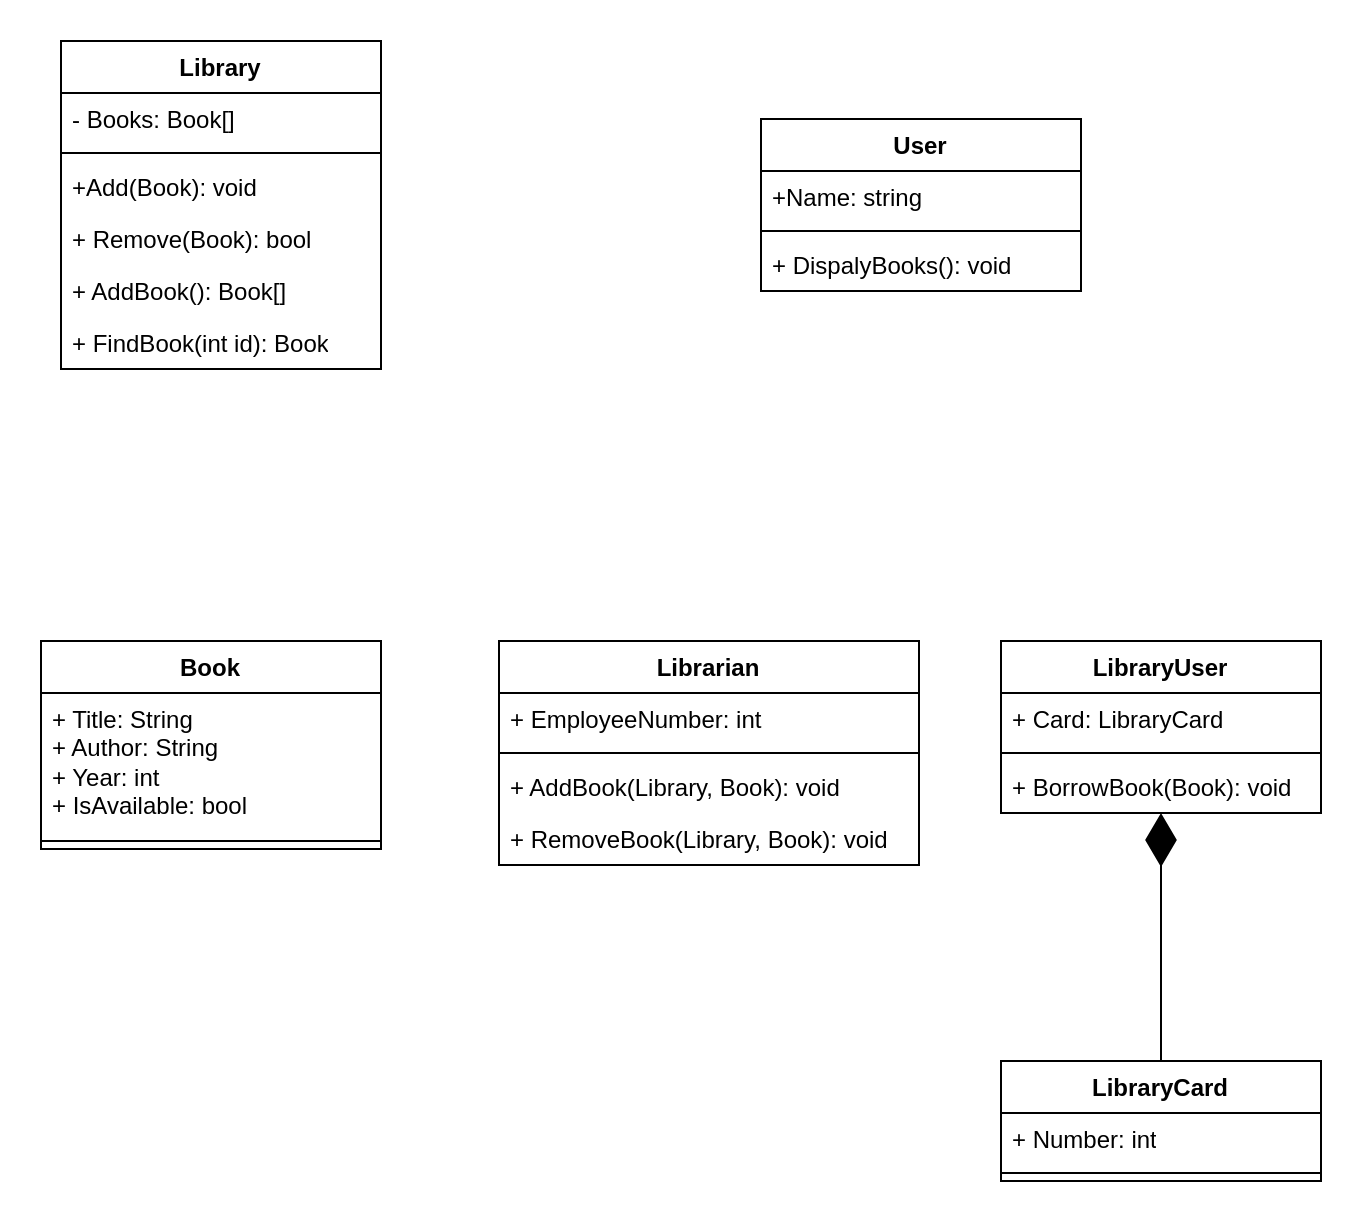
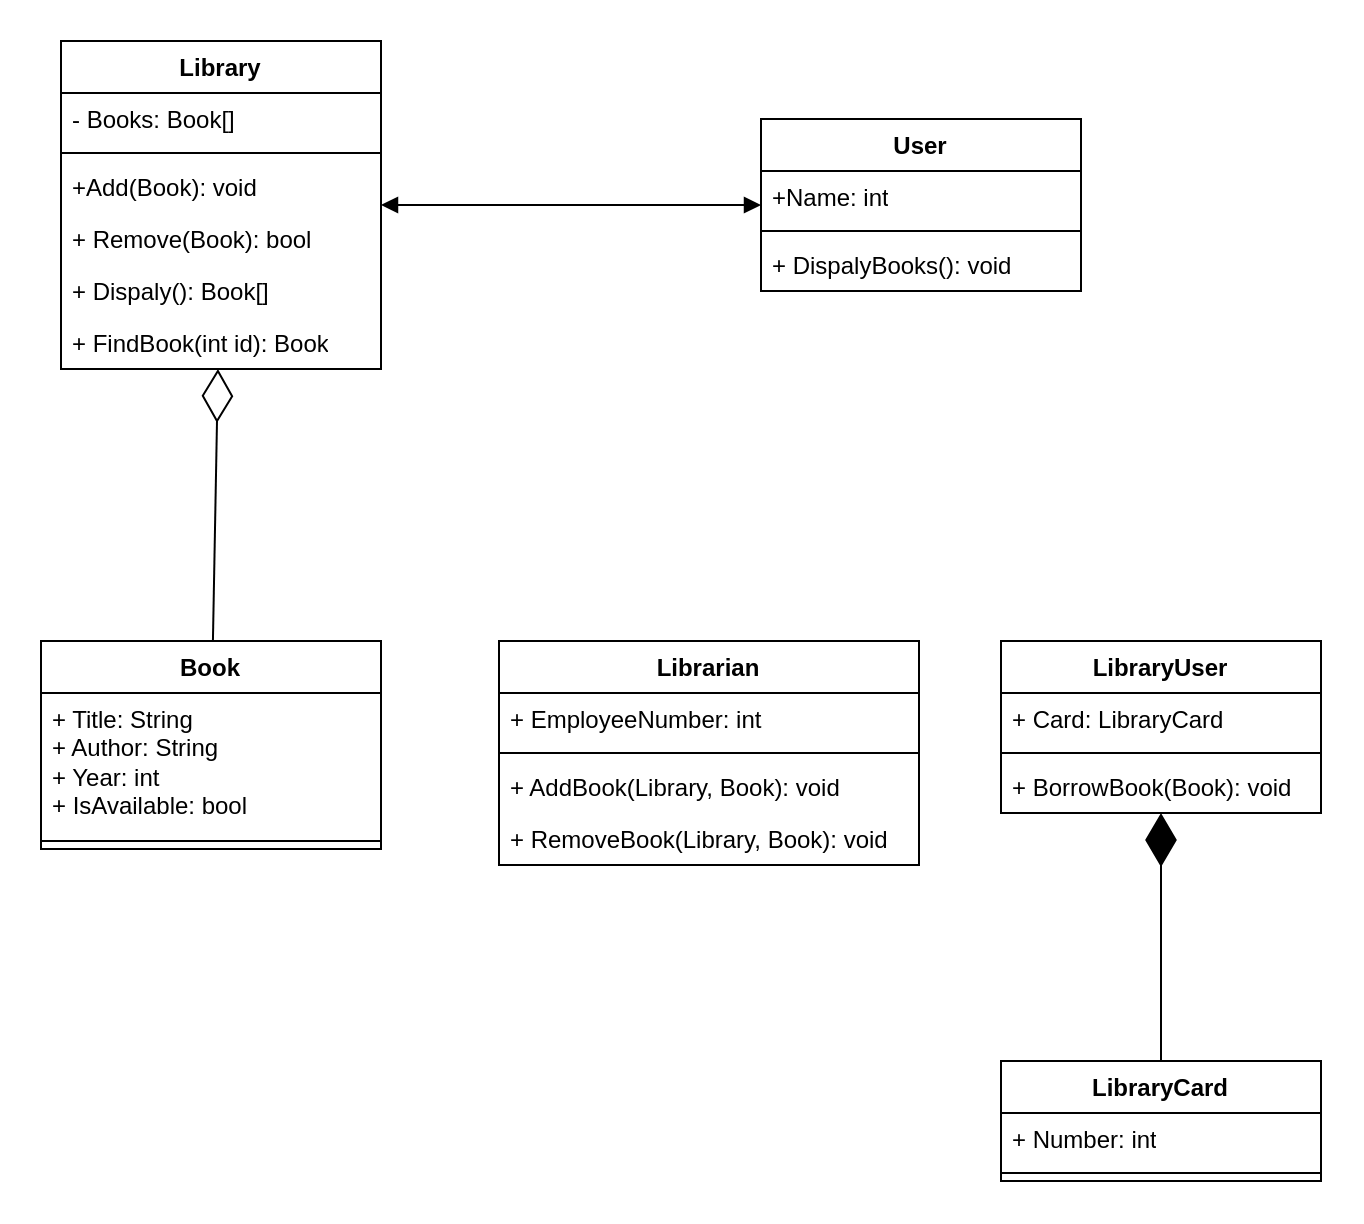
(851, 199) -> (831, 199)
none -> (570, 205)
(191, 293) -> (185, 293)
none -> (215, 531)
